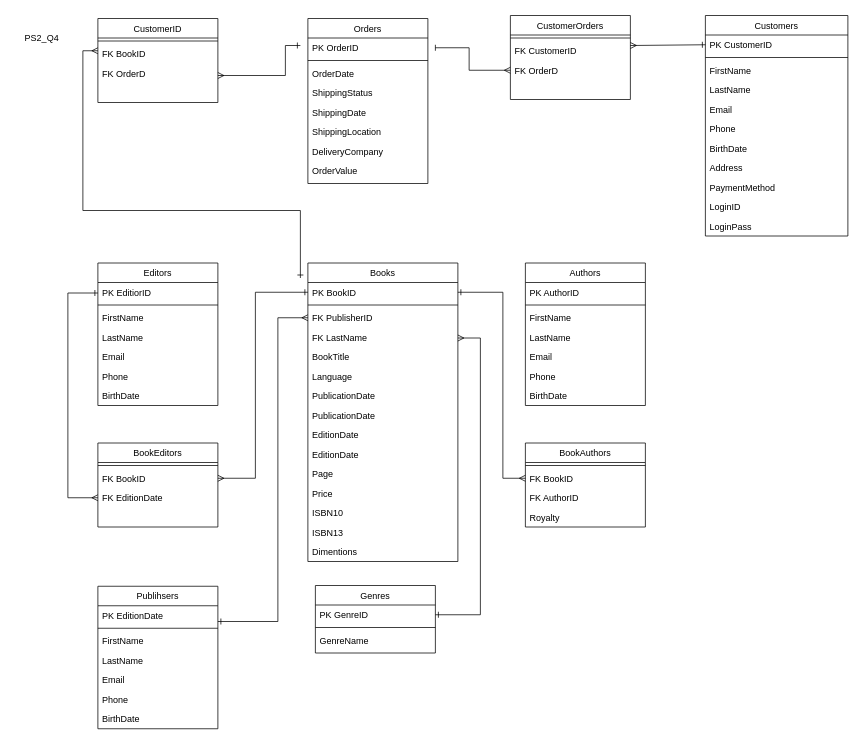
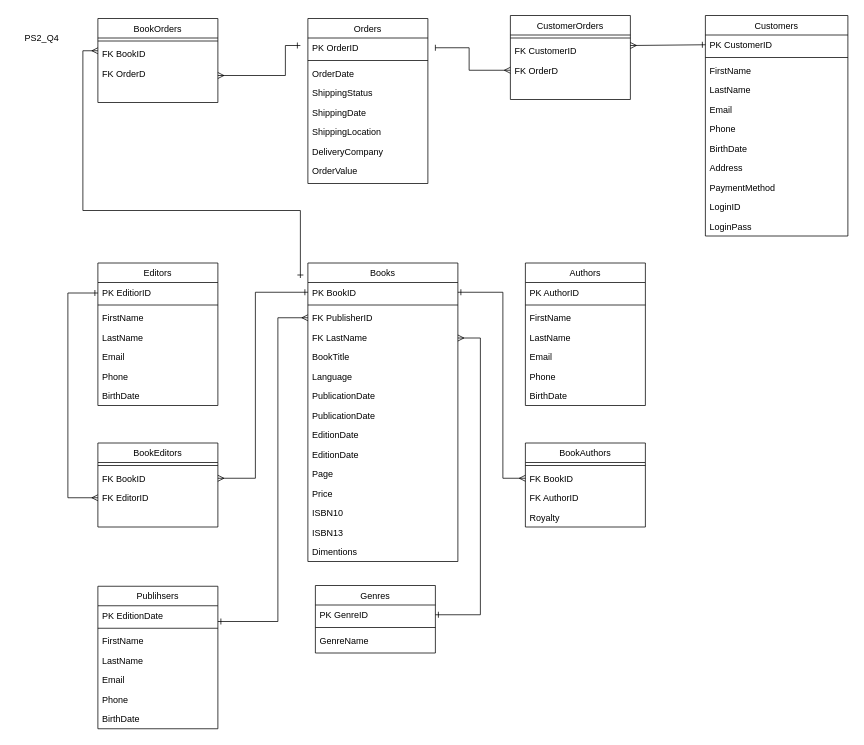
(158, 29) -> (158, 29)
(134, 498) -> (127, 498)
